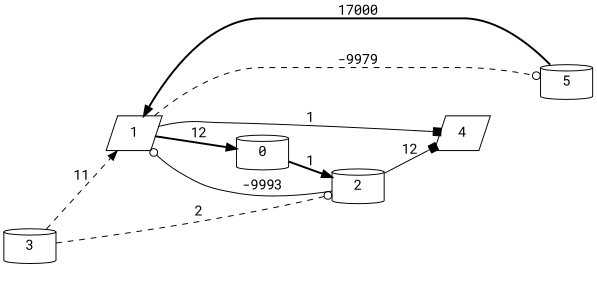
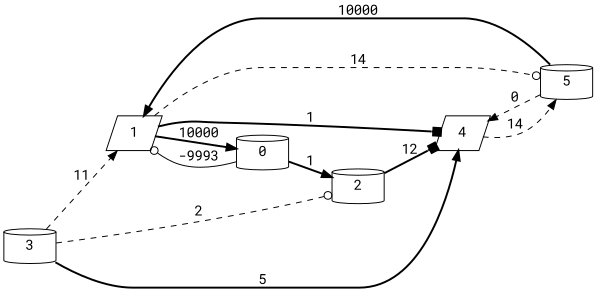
(358, 11) -> (358, 11)
(358, 60) -> (358, 60)
none -> (519, 106)
(294, 125) -> (294, 125)
none -> (521, 133)
(199, 134) -> (199, 134)
(406, 162) -> (406, 162)
(240, 193) -> (196, 167)
none -> (291, 288)
